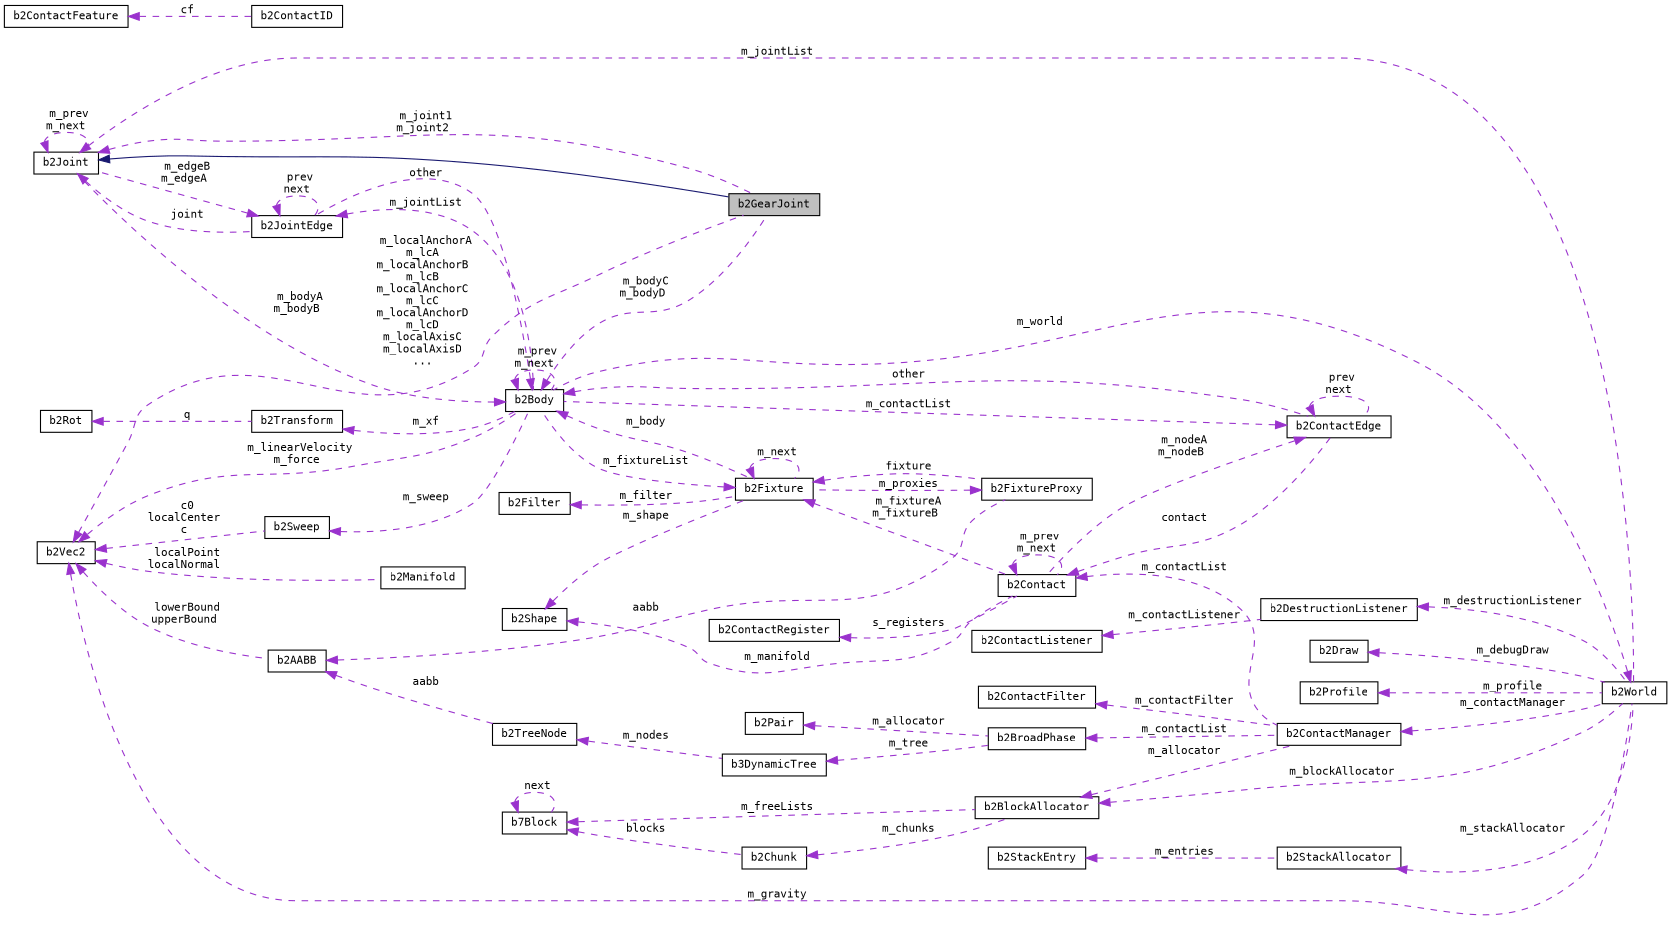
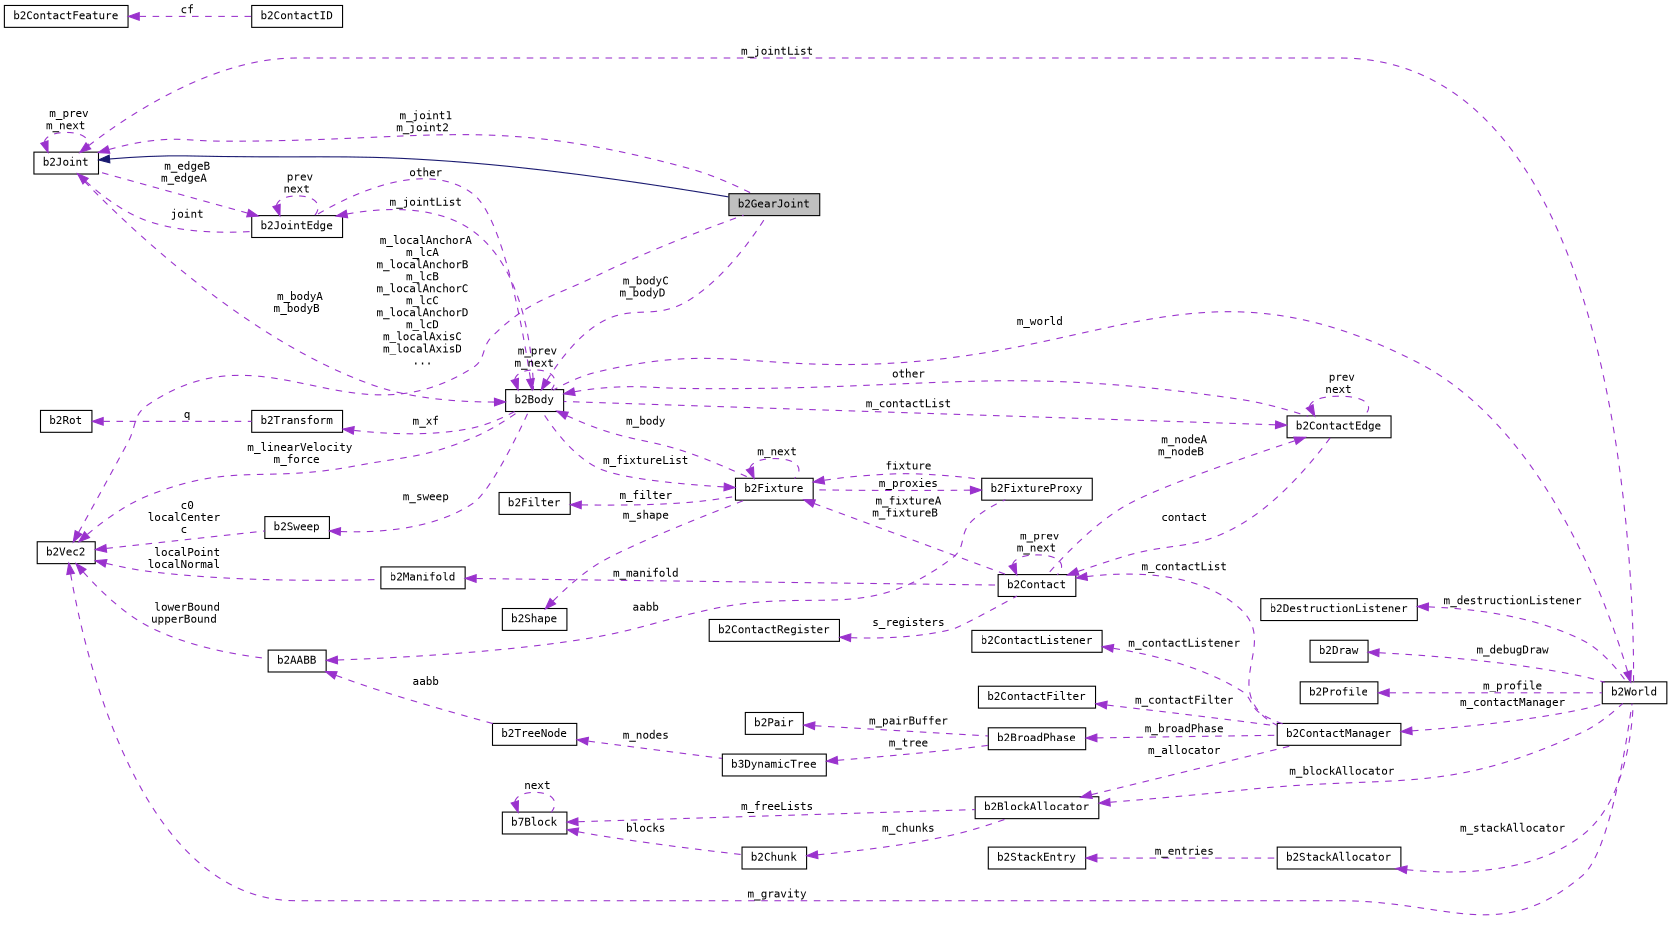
(1187, 627) -> (1205, 673)
(800, 669) -> (737, 582)
(906, 722) -> (906, 722)
(1181, 729) -> (1181, 729)
